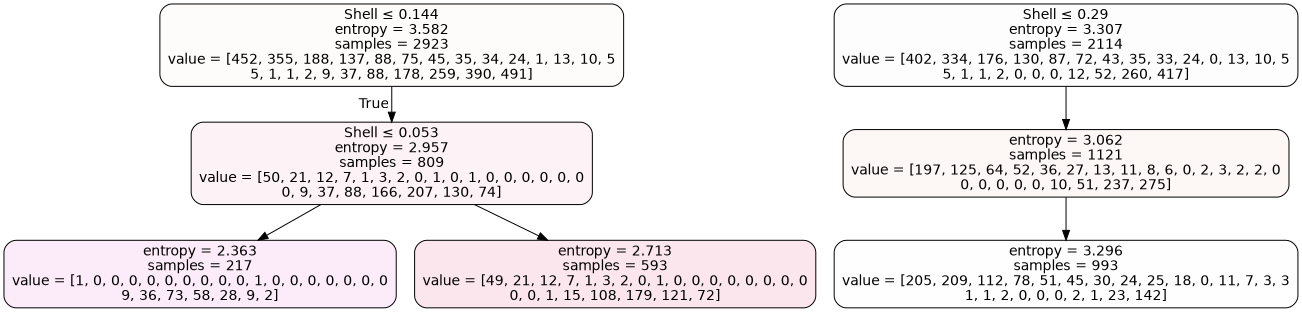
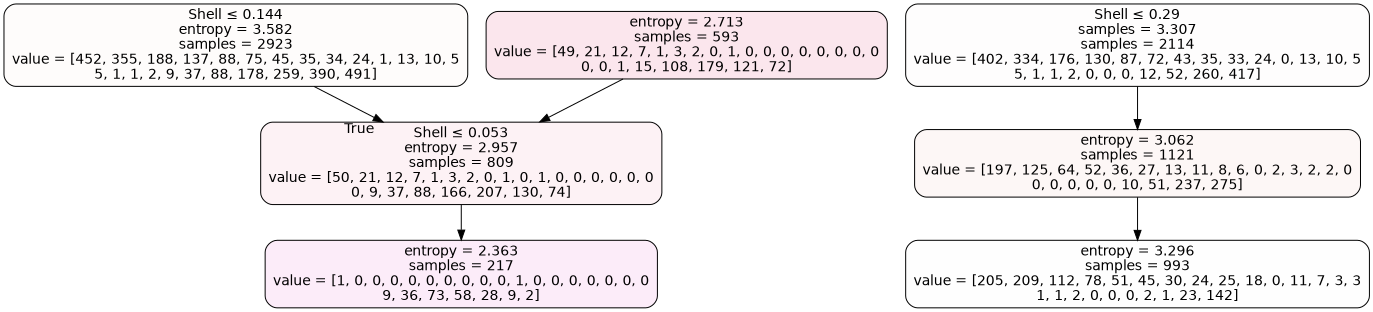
(1066, 30) -> (1138, 30)
(507, 220) -> (586, 98)
